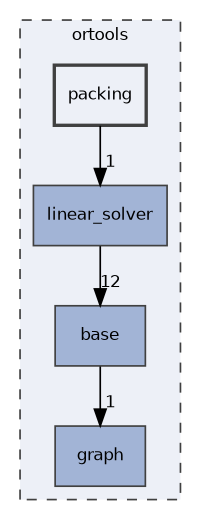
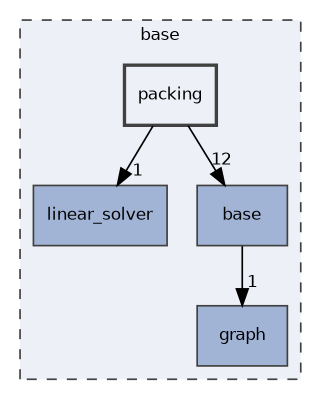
(100, 36) -> (160, 36)
(100, 267) -> (202, 148)
